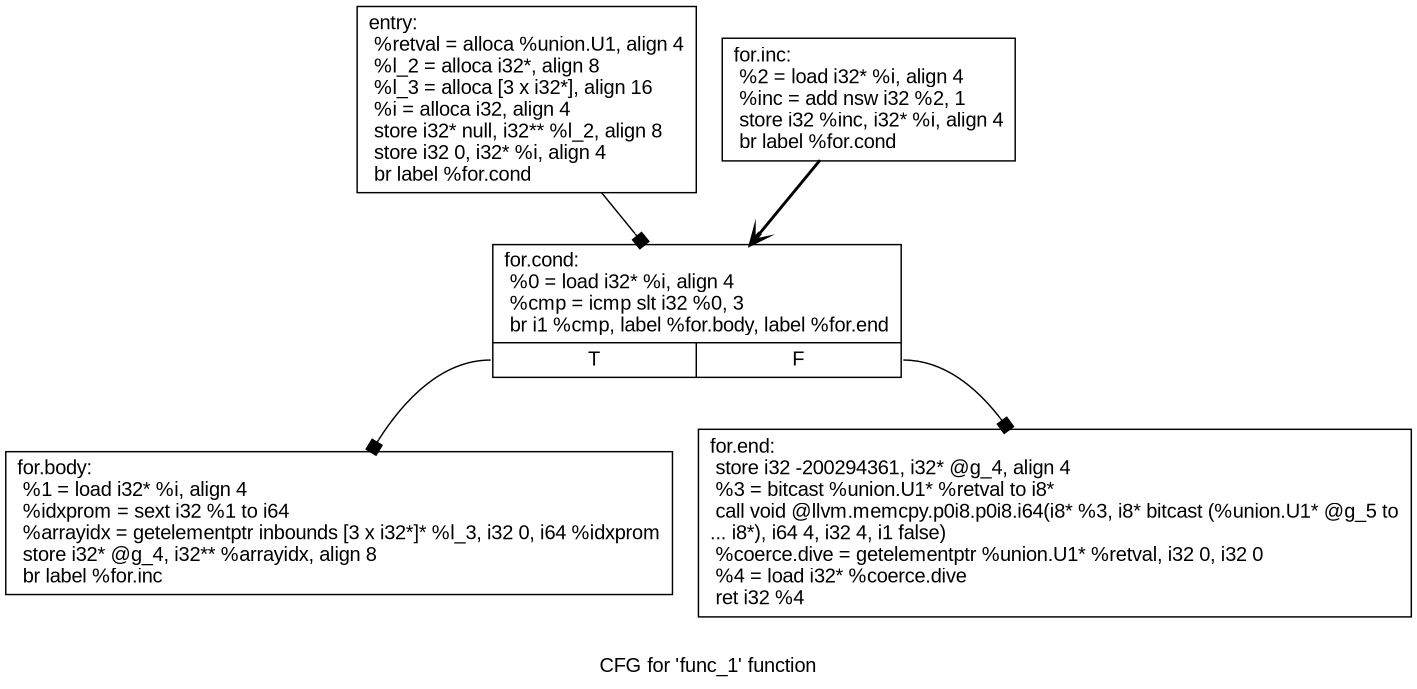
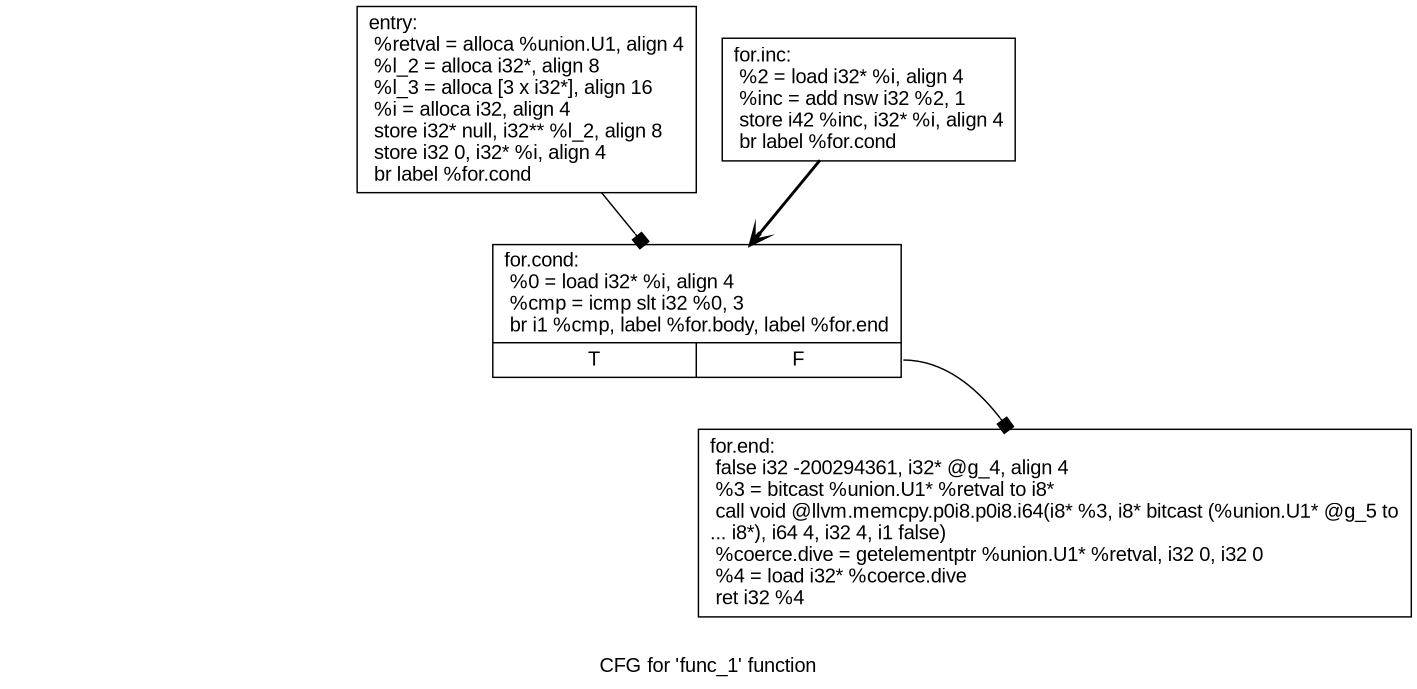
(869, 120) -> (869, 120)
(890, 468) -> (890, 468)
(339, 523) -> none
